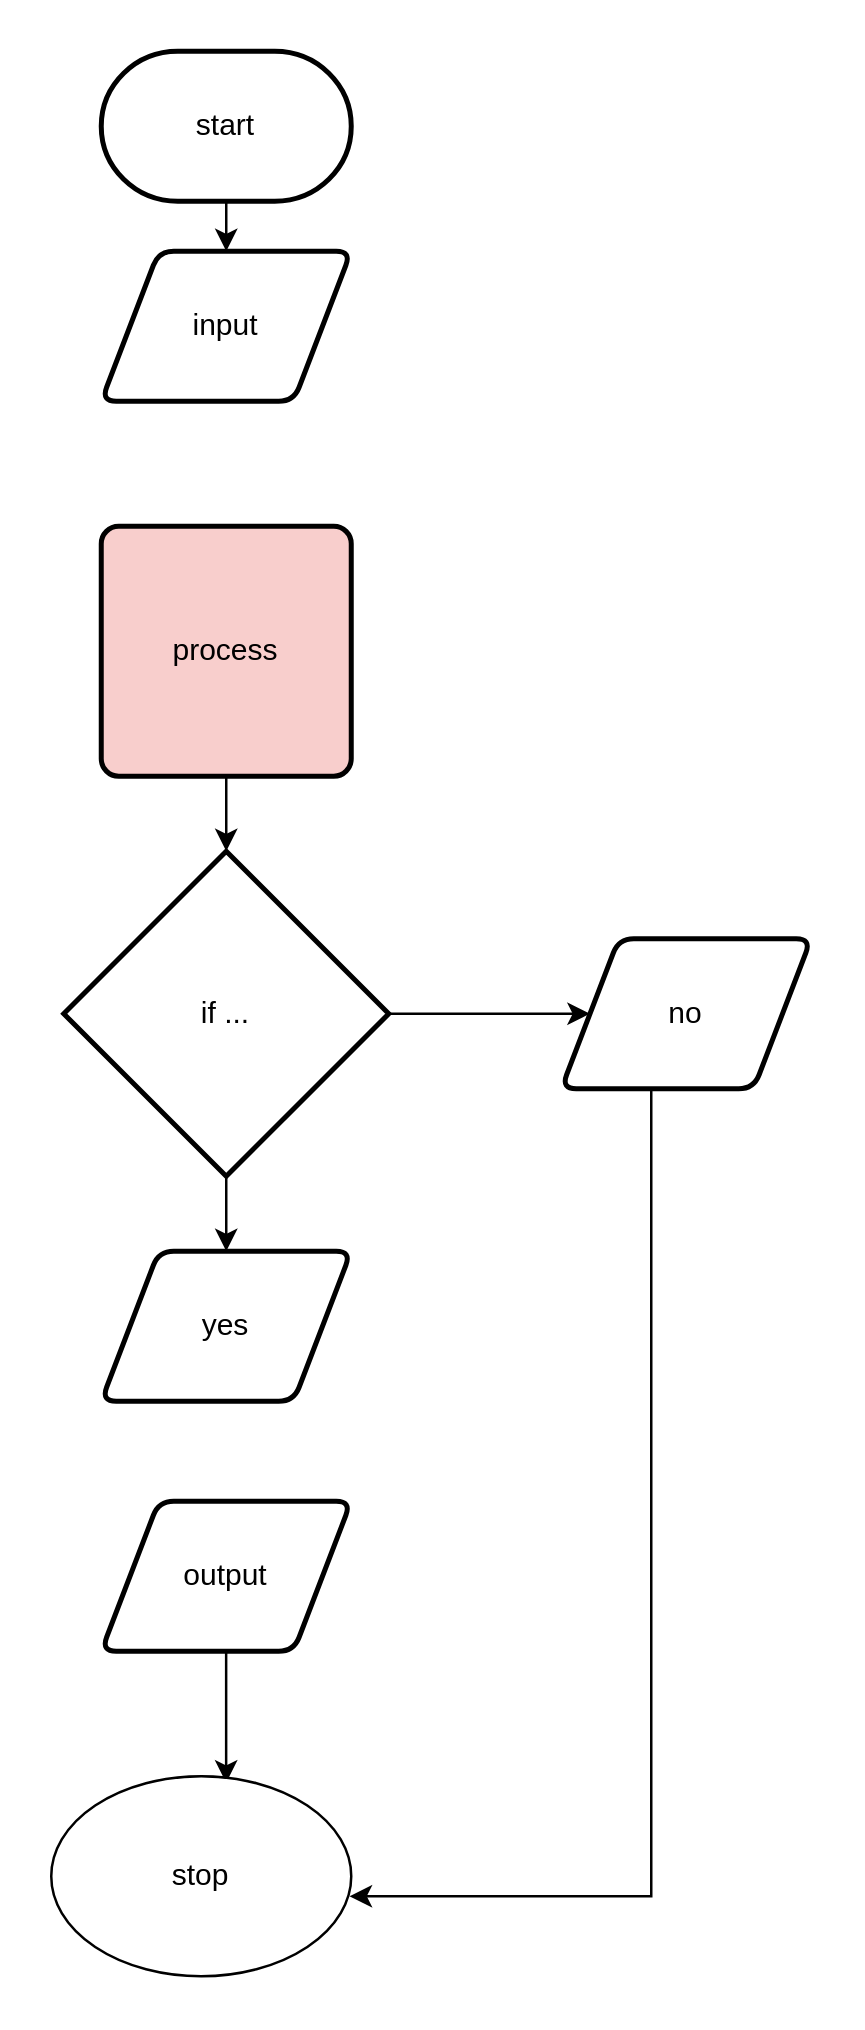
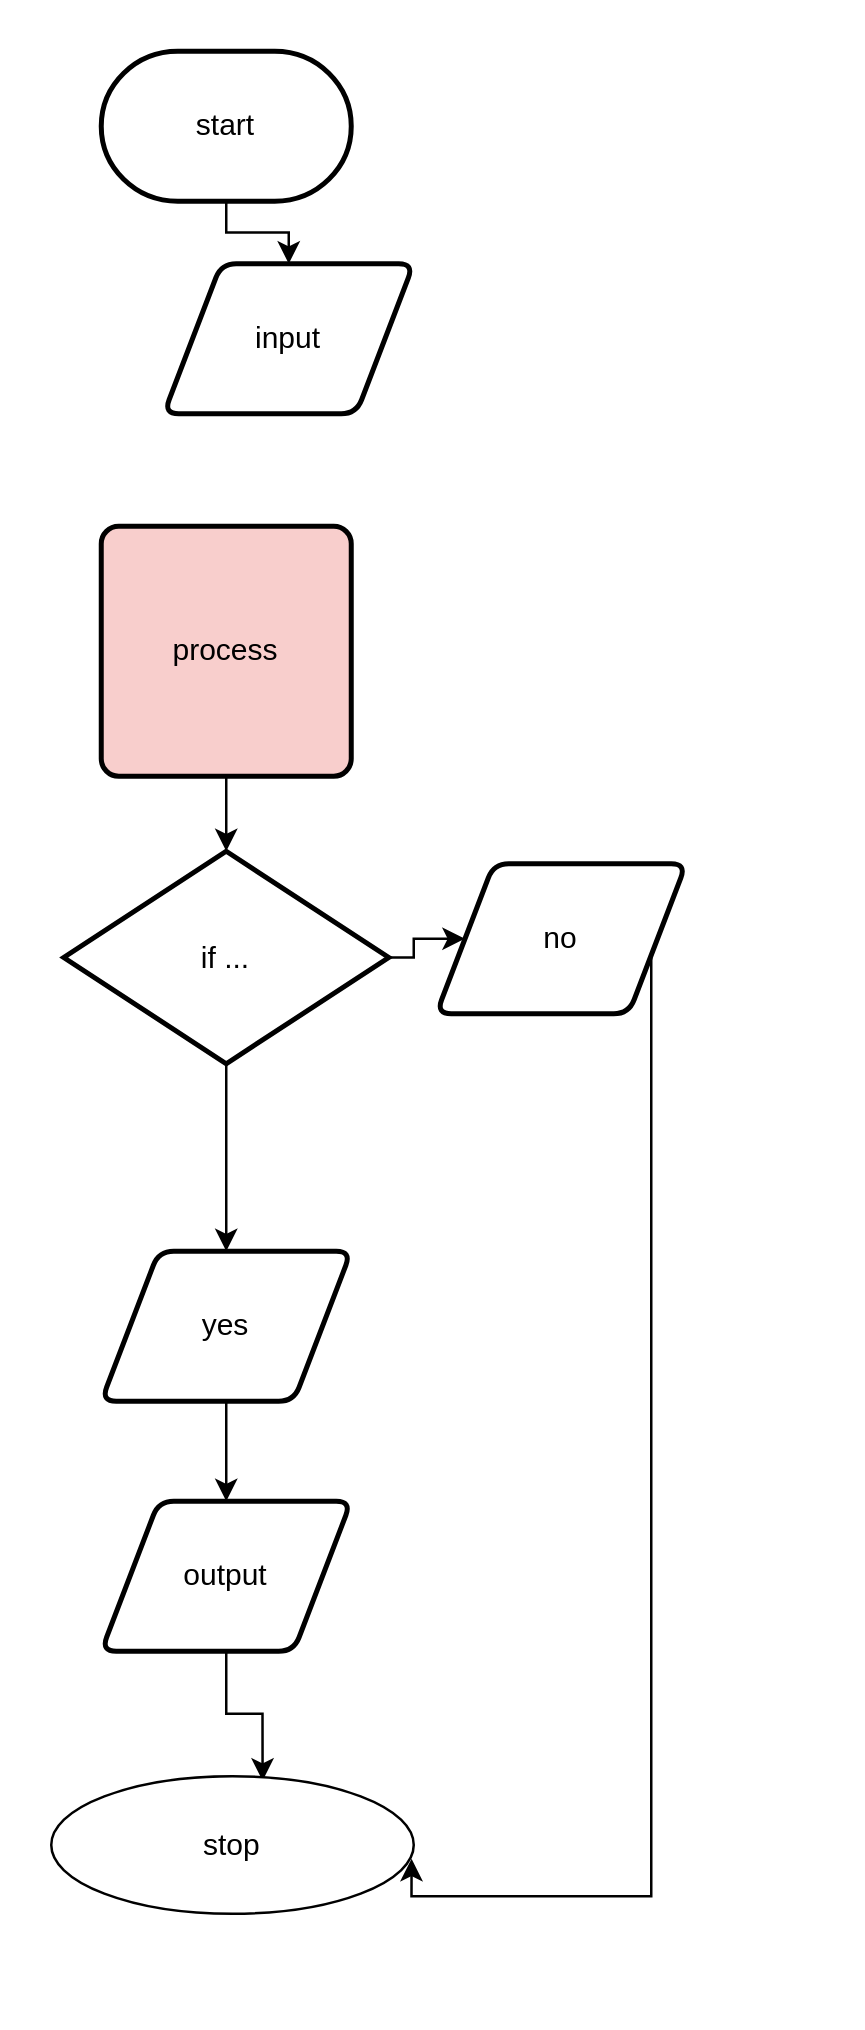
(226, 326) -> (289, 339)
(226, 1014) -> (226, 958)
(686, 1014) -> (561, 939)
none -> (226, 1443)
(201, 1876) -> (233, 1845)
